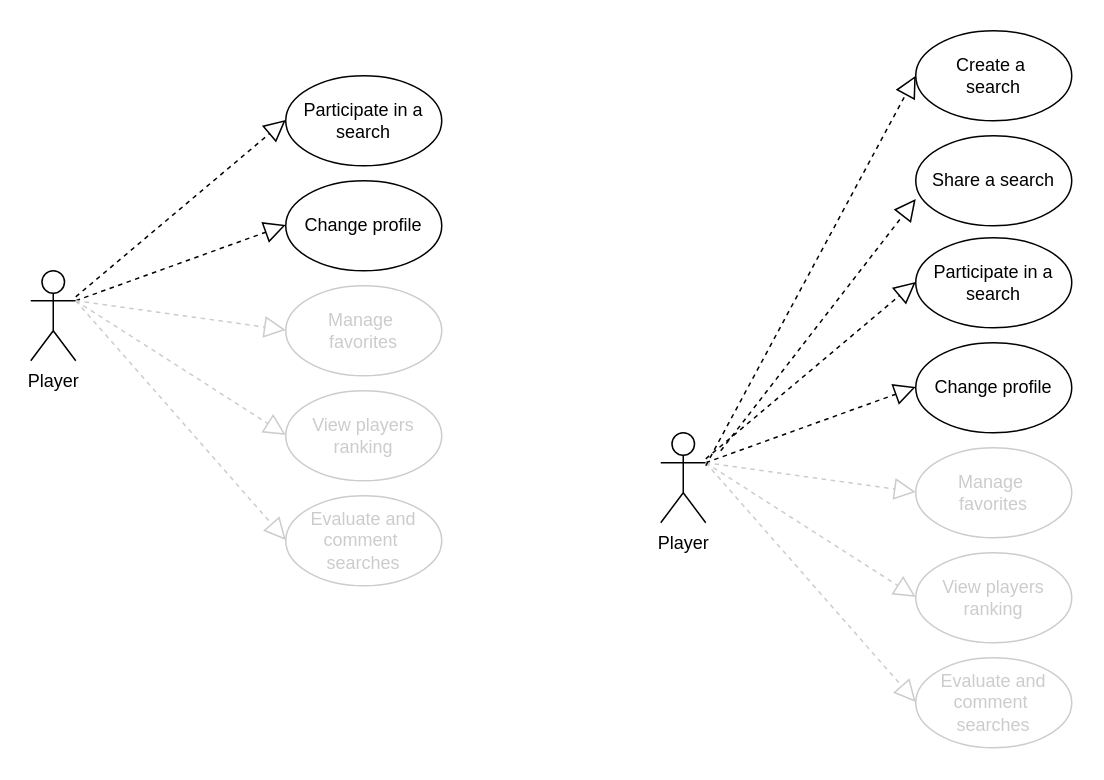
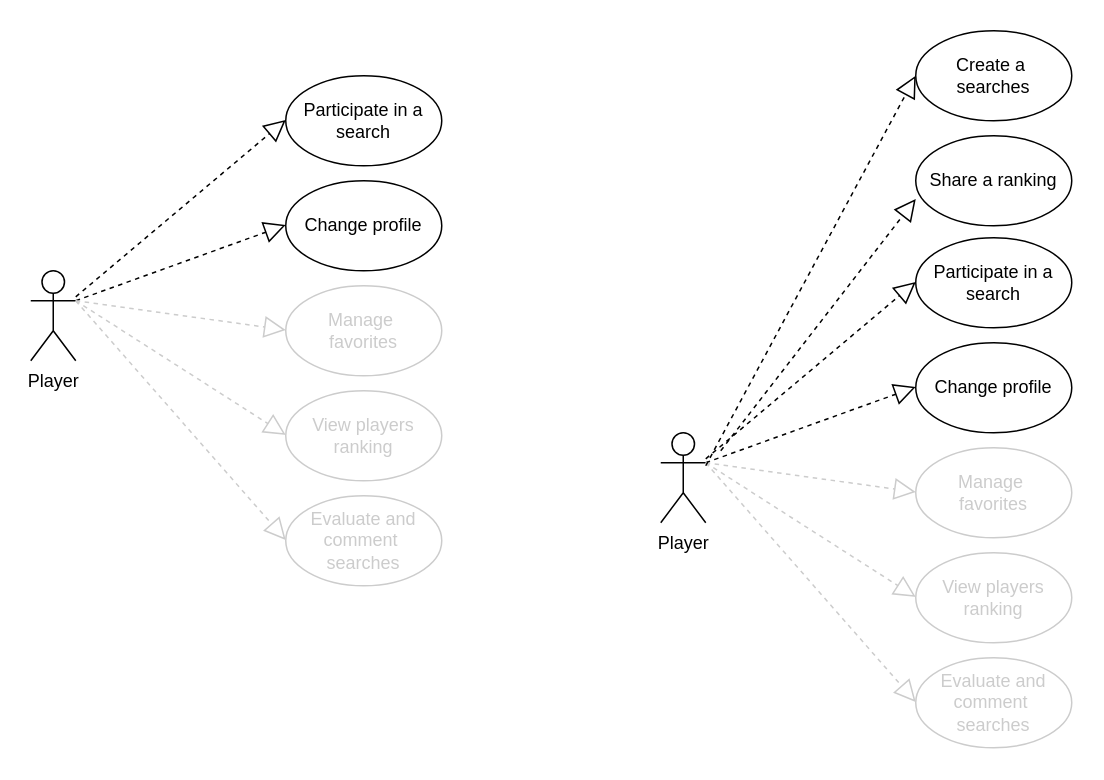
(994, 76) -> (994, 76)
(994, 181) -> (994, 181)
